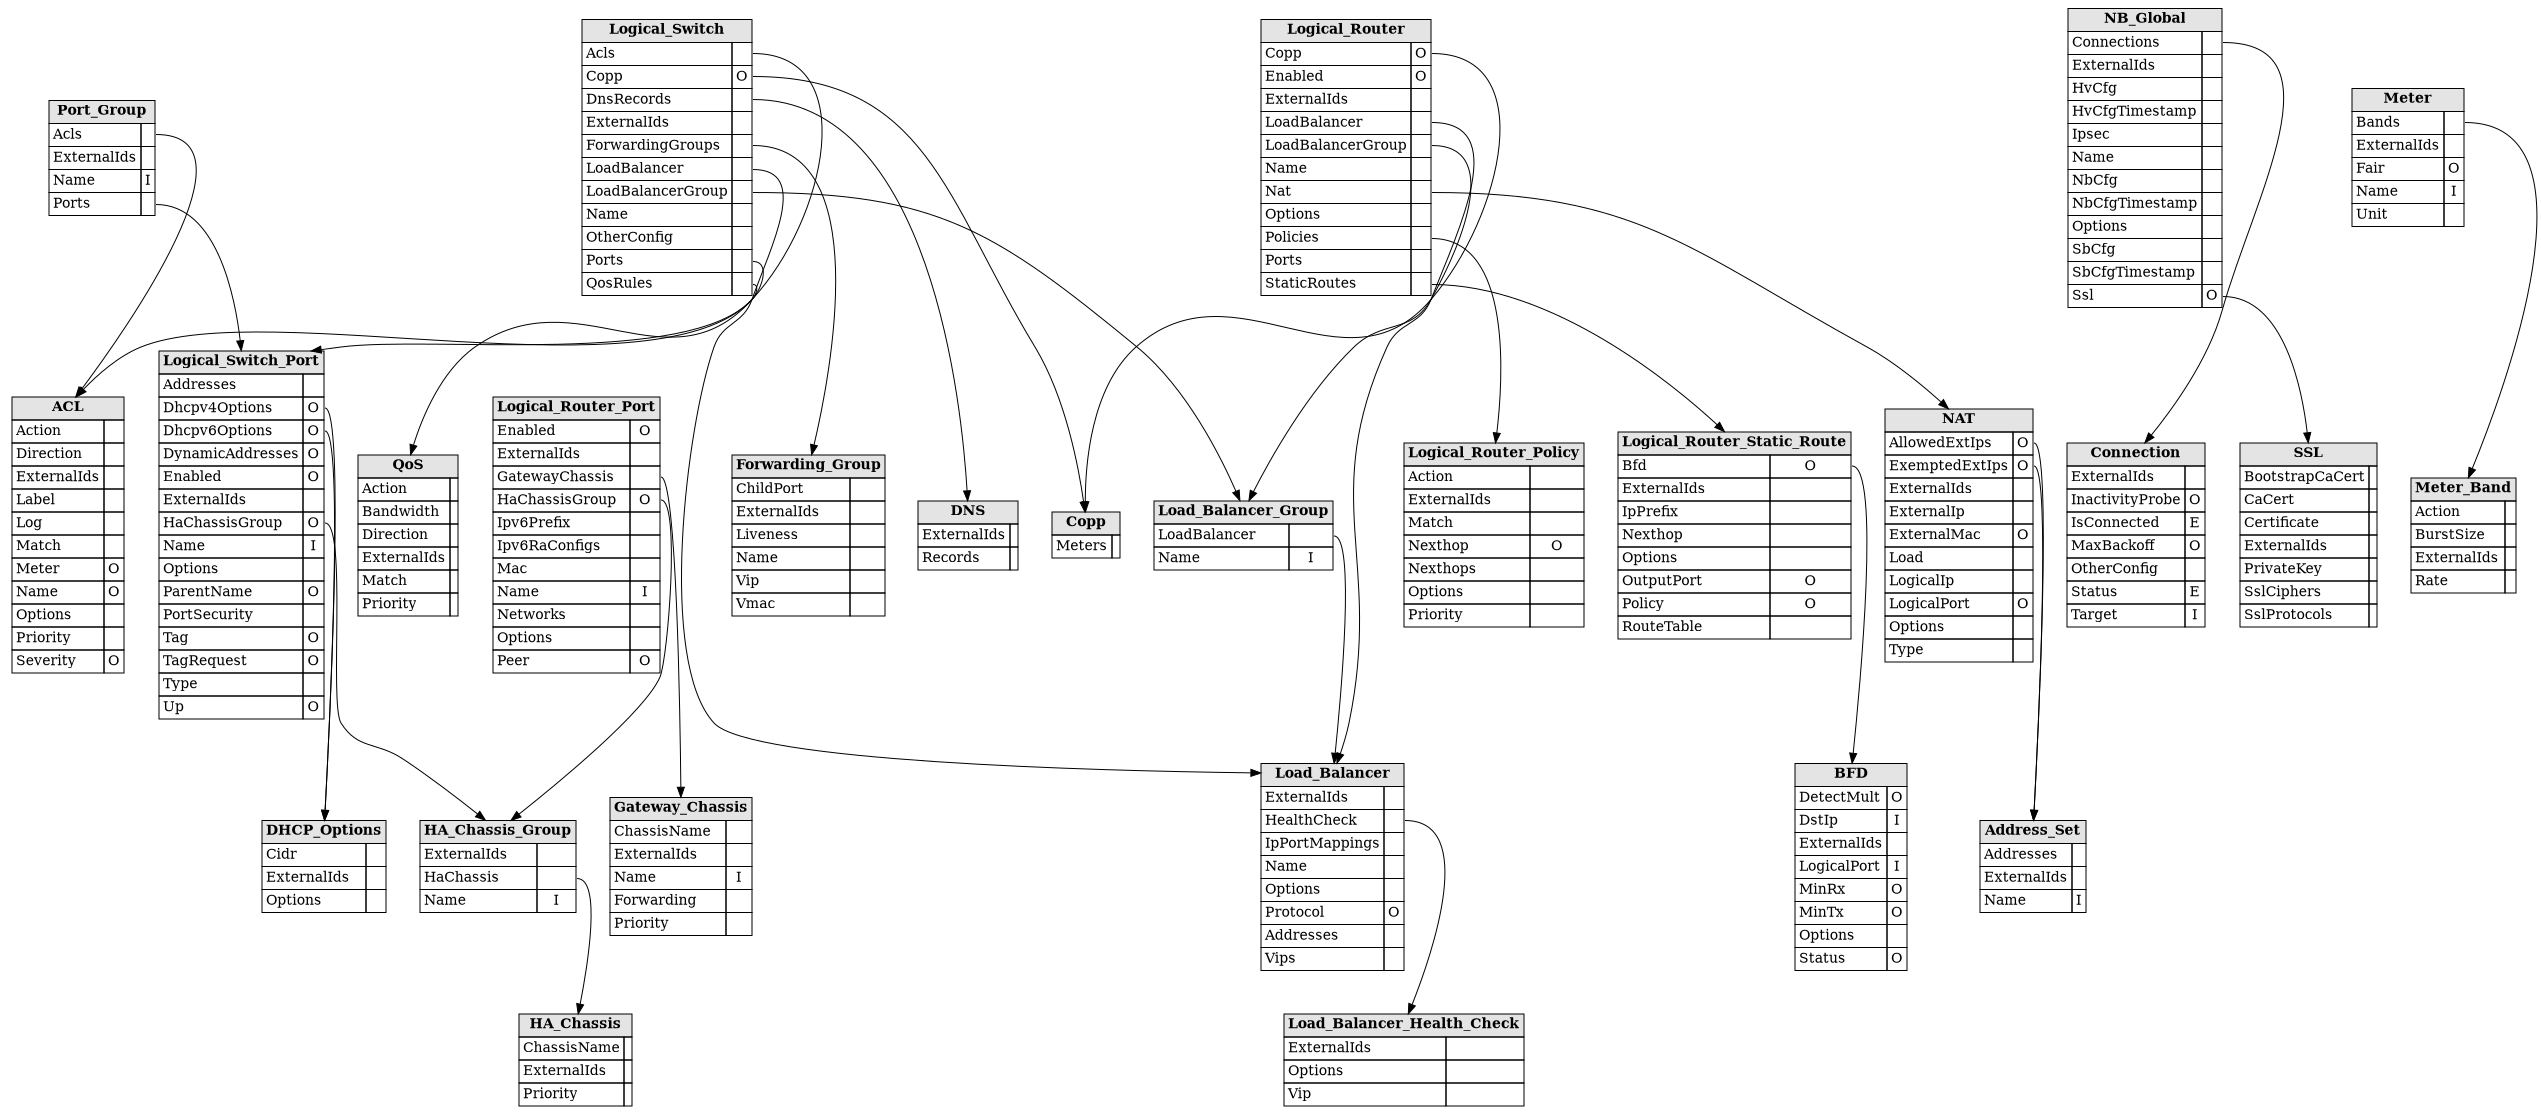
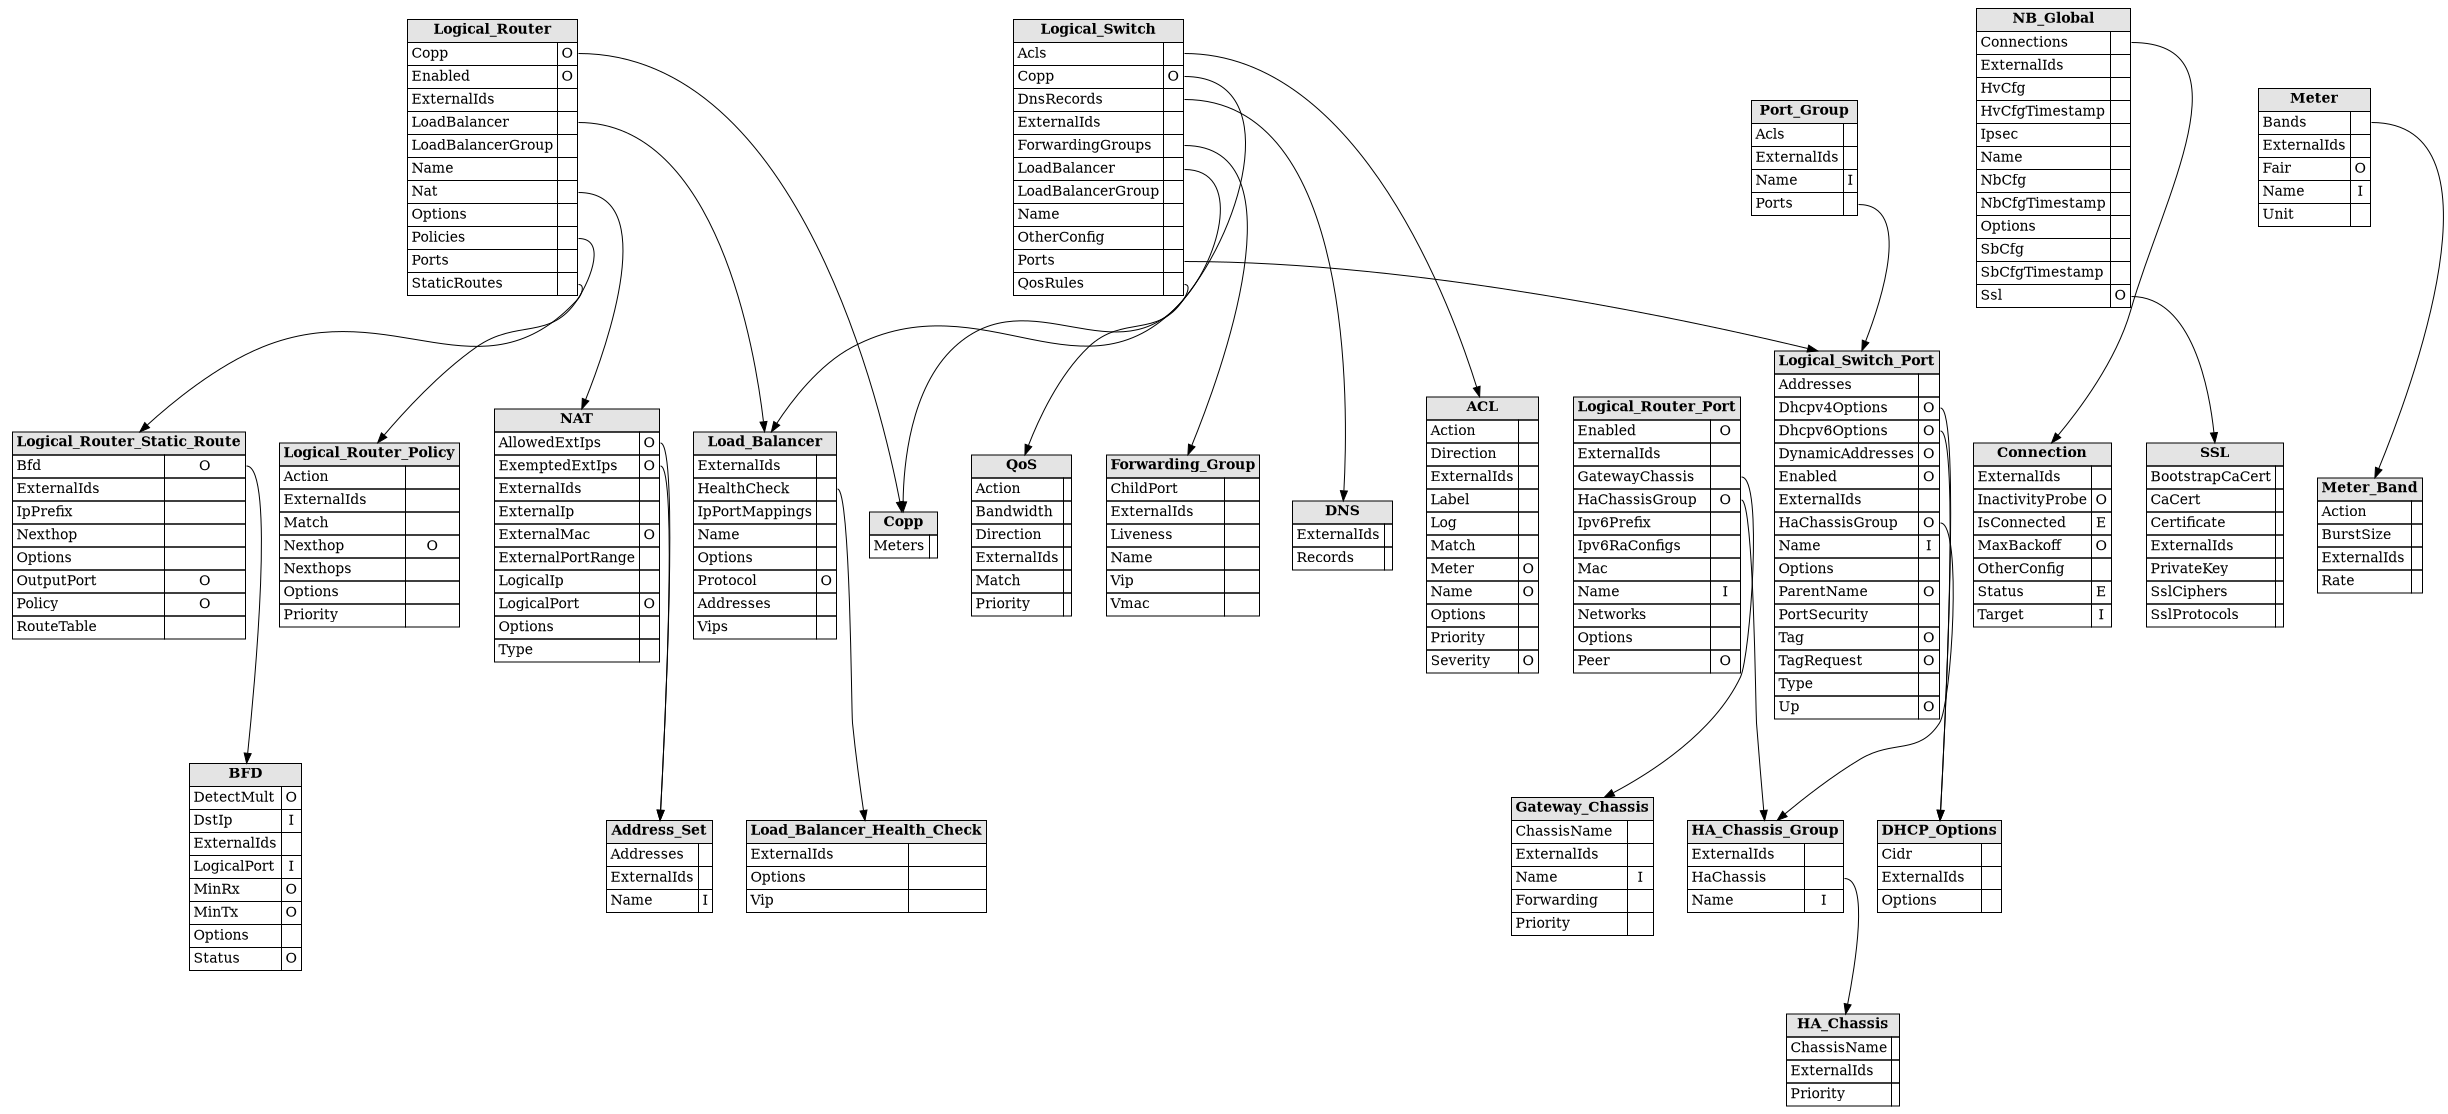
(166, 259) -> none
(1243, 535) -> none
(1906, 558) -> (567, 558)
